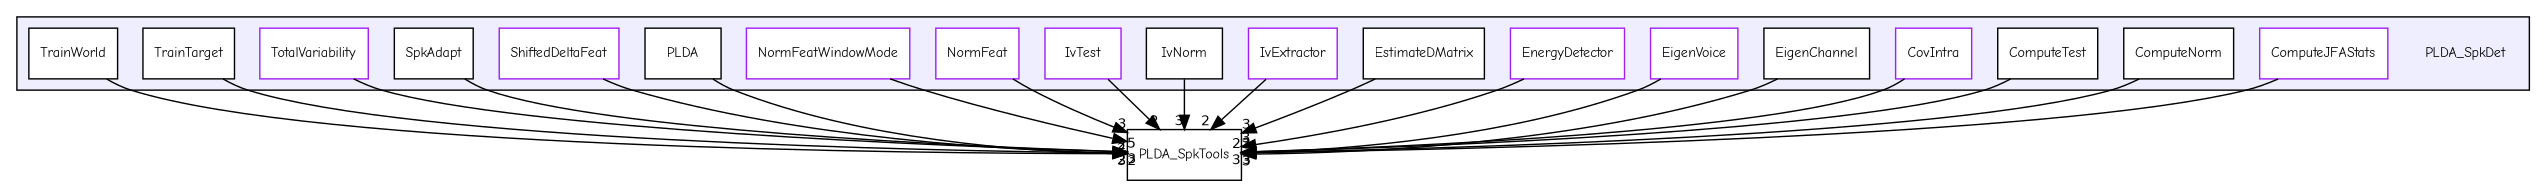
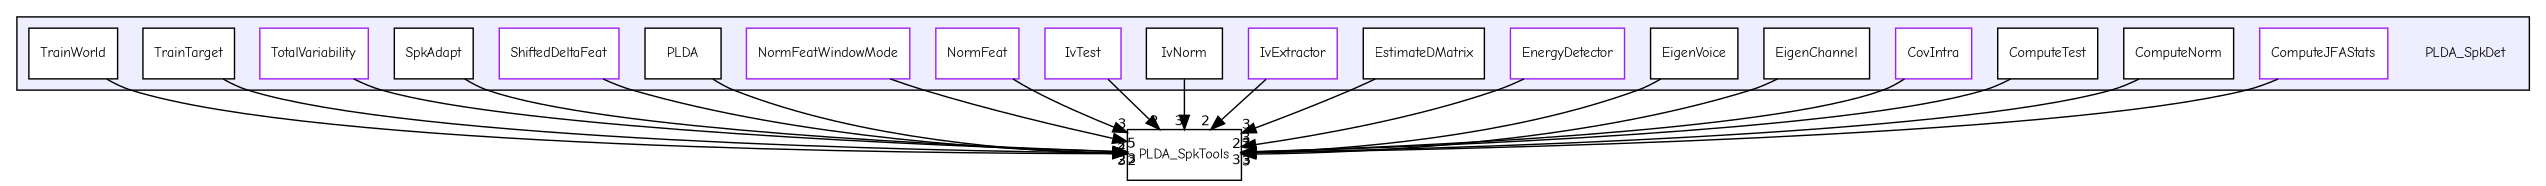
(1694, 54) -> (1694, 54)
